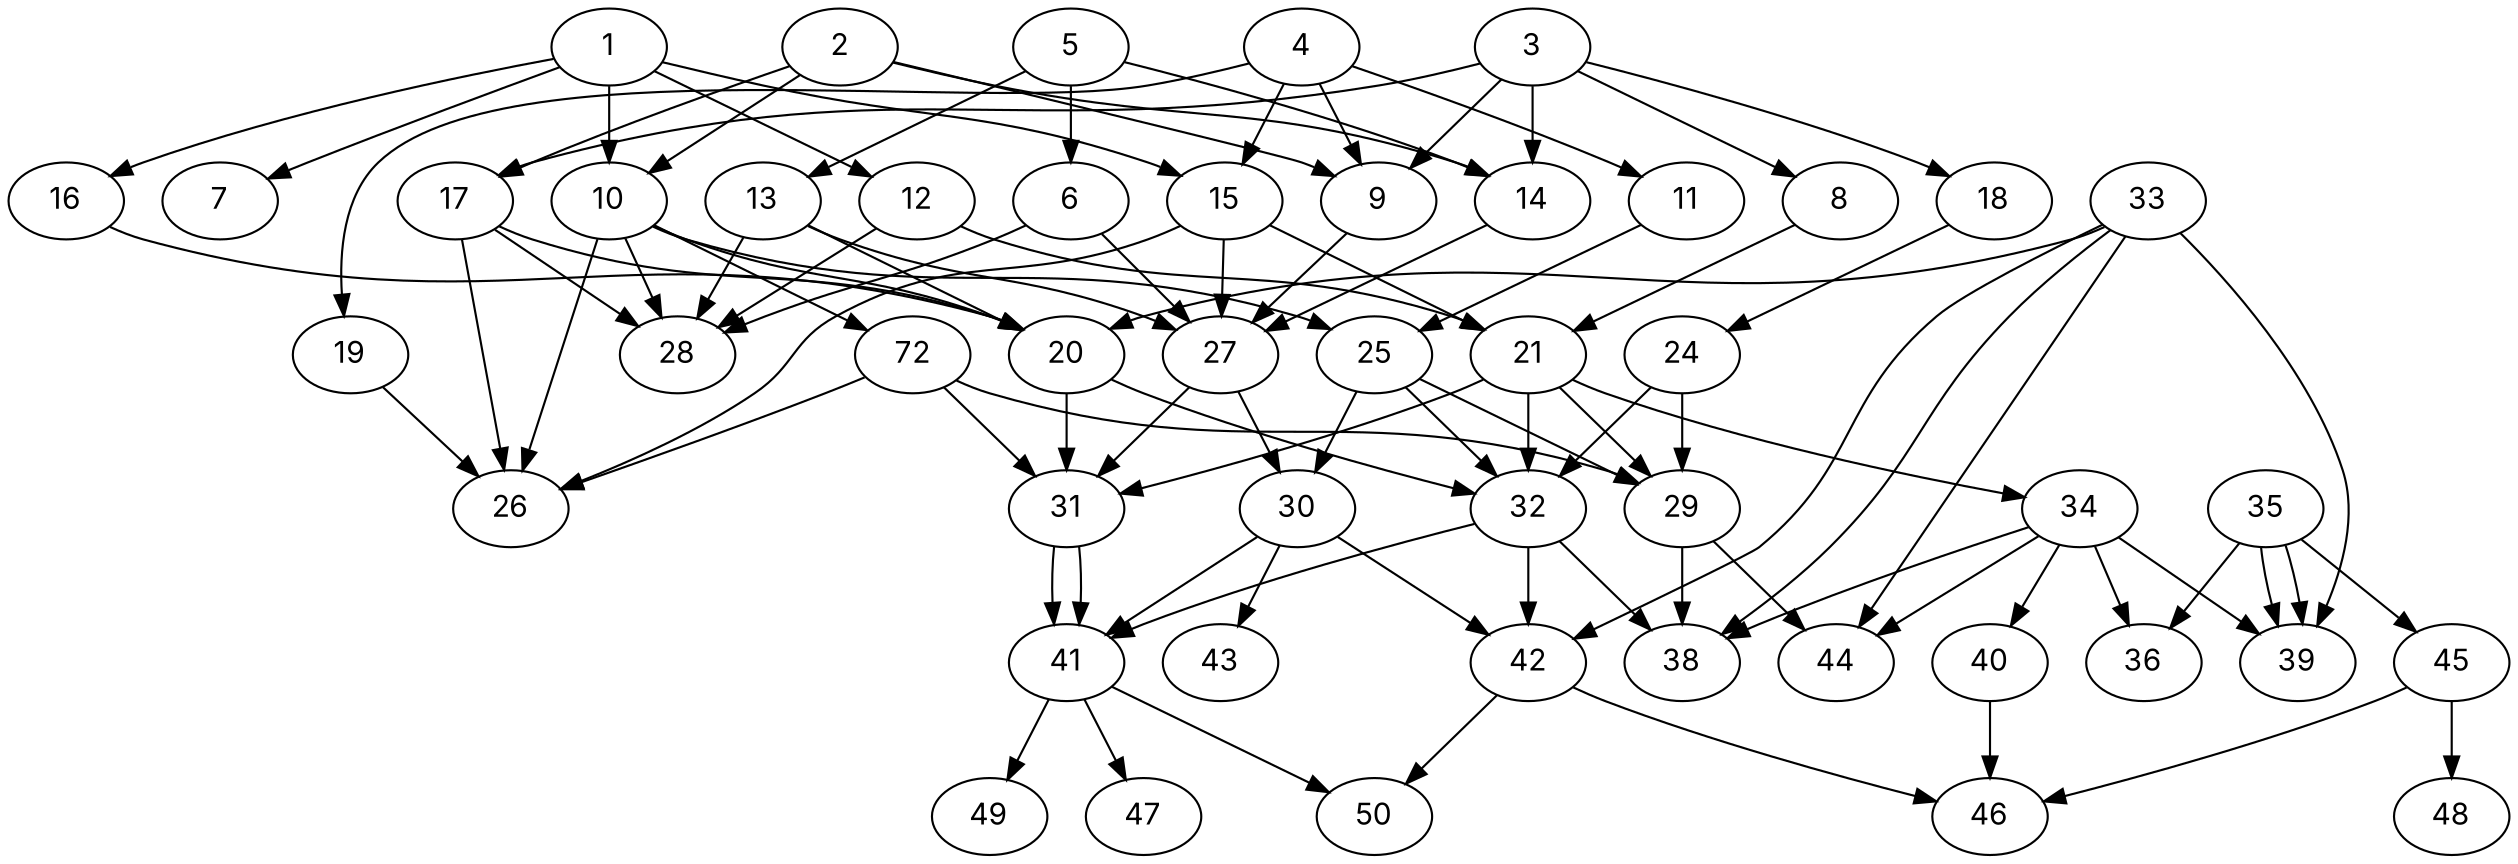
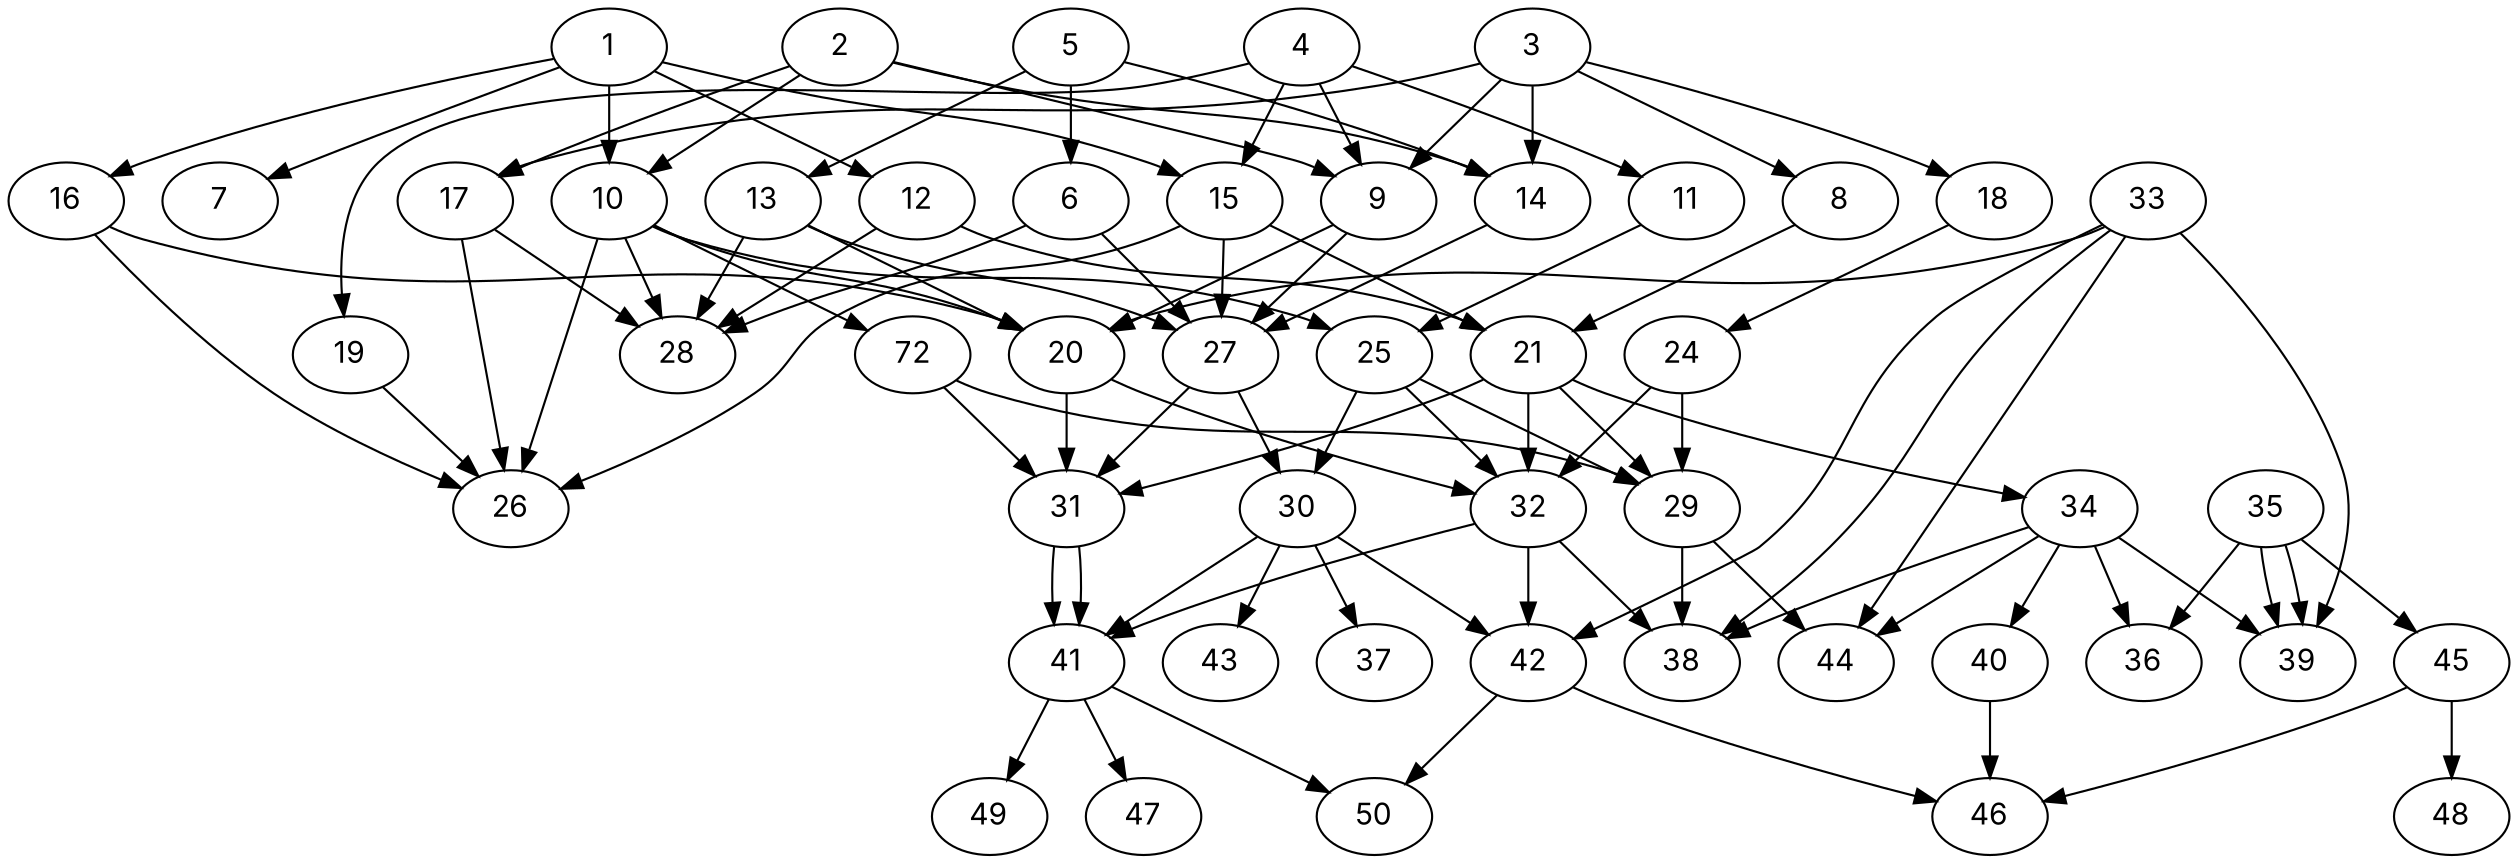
(750, 277) -> (1247, 266)
(724, 431) -> (253, 379)
none -> (1374, 663)
